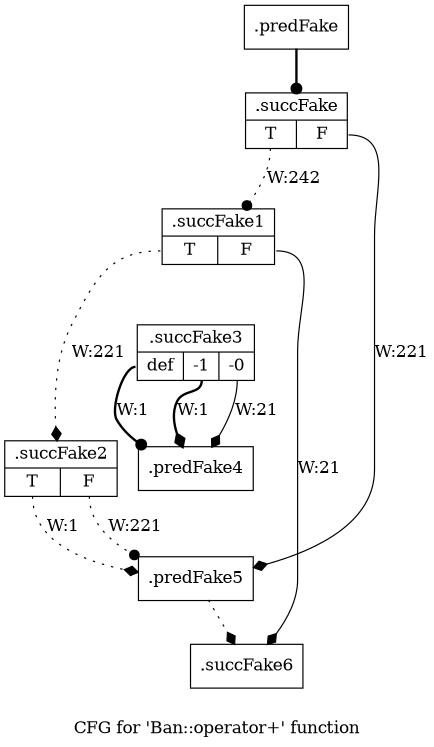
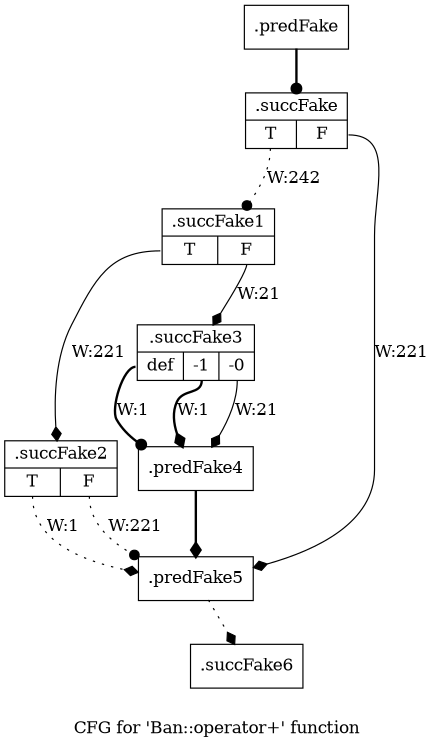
(76, 316) -> (76, 316)
(298, 436) -> (235, 289)
none -> (196, 517)
